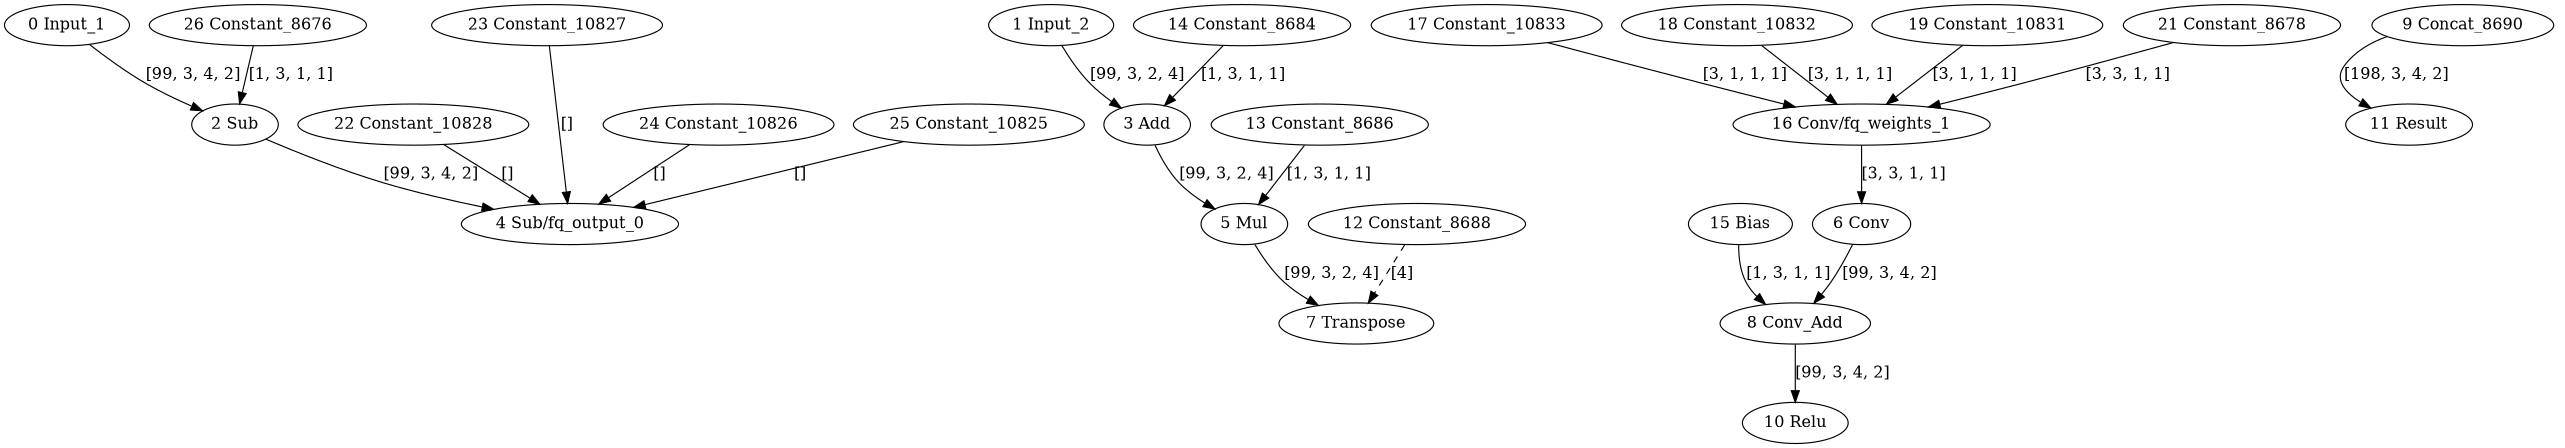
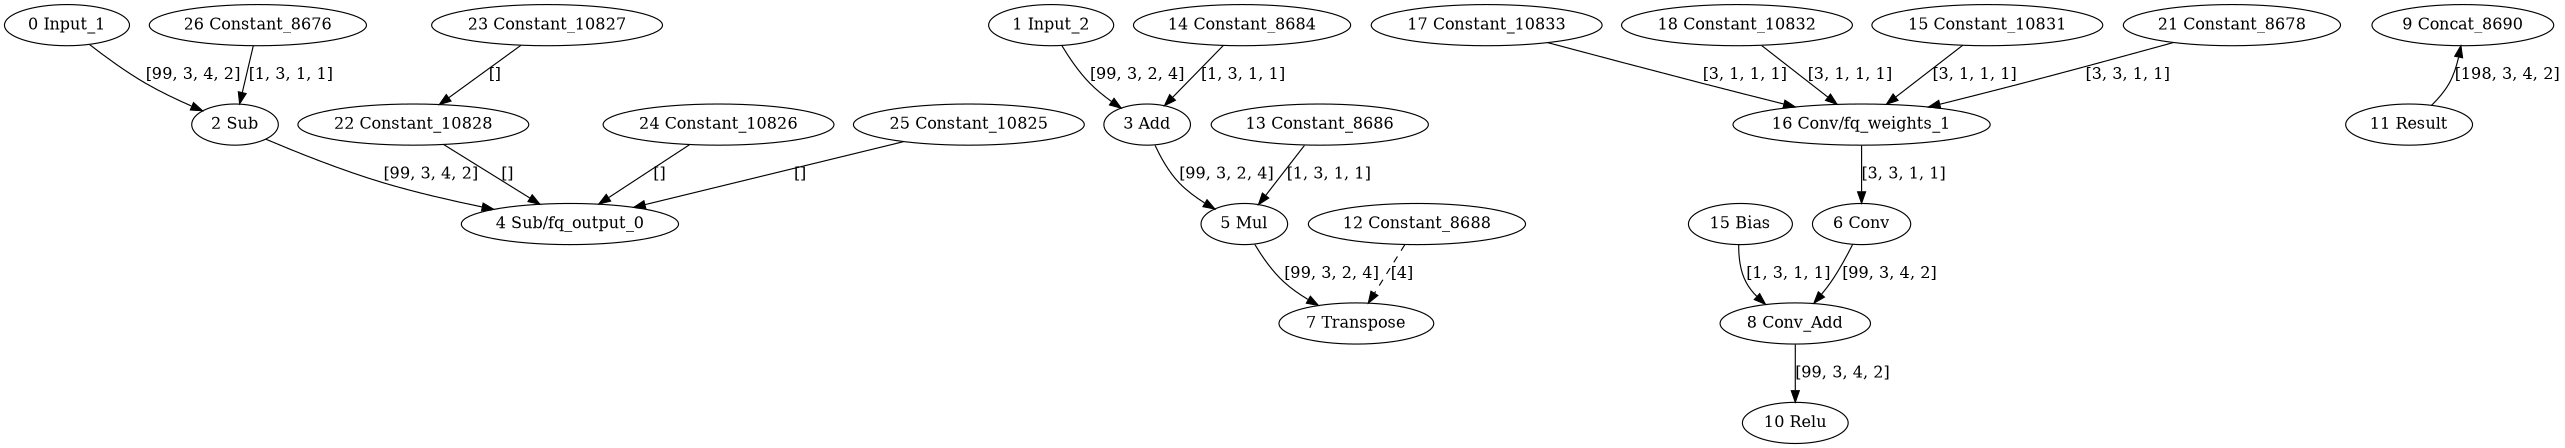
(1987, 25) -> (1987, 25)
(2346, 63) -> (2449, 84)
(558, 119) -> (485, 72)
